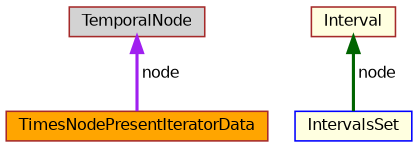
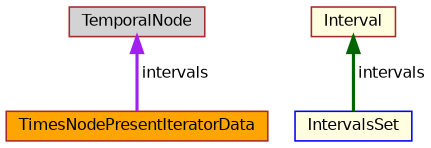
(159, 74) -> (173, 74)
(375, 74) -> (389, 74)
